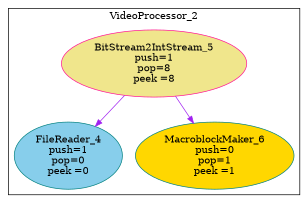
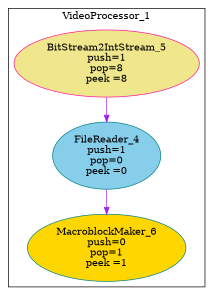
(154, 16) -> (107, 16)
(183, 107) -> (107, 198)
